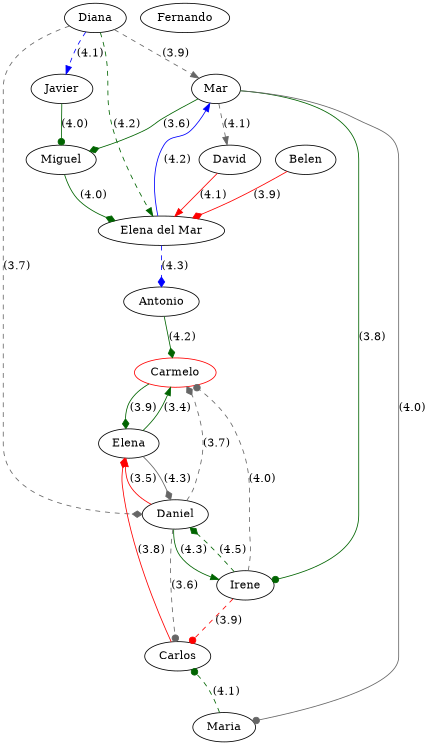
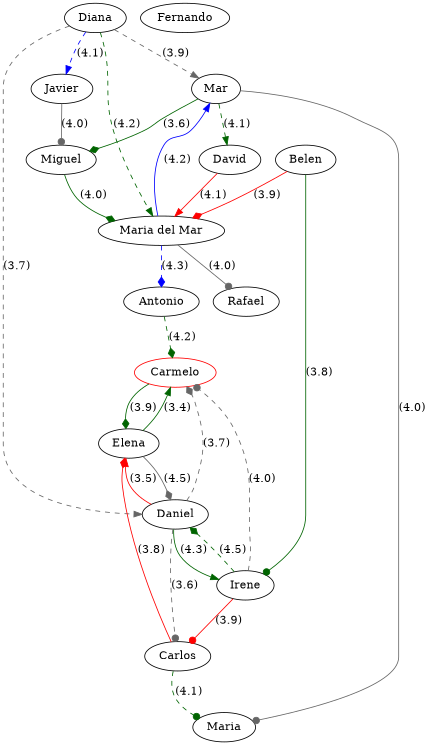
(222, 120) -> (222, 120)
(62, 121) -> (62, 121)
(161, 231) -> (161, 231)
(3, 299) -> (3, 299)
none -> (246, 302)
(359, 317) -> (306, 379)
(167, 332) -> (167, 332)
(178, 479) -> (178, 479)
(214, 618) -> (214, 618)
(210, 692) -> (175, 697)
